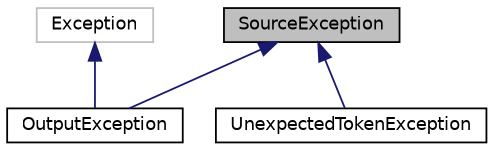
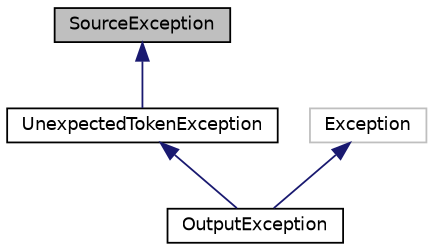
(195, 79) -> (206, 182)
